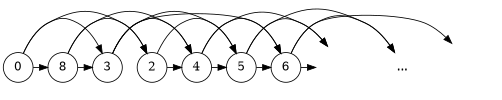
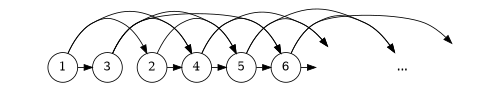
(18, 67) -> none
(63, 67) -> (63, 67)
